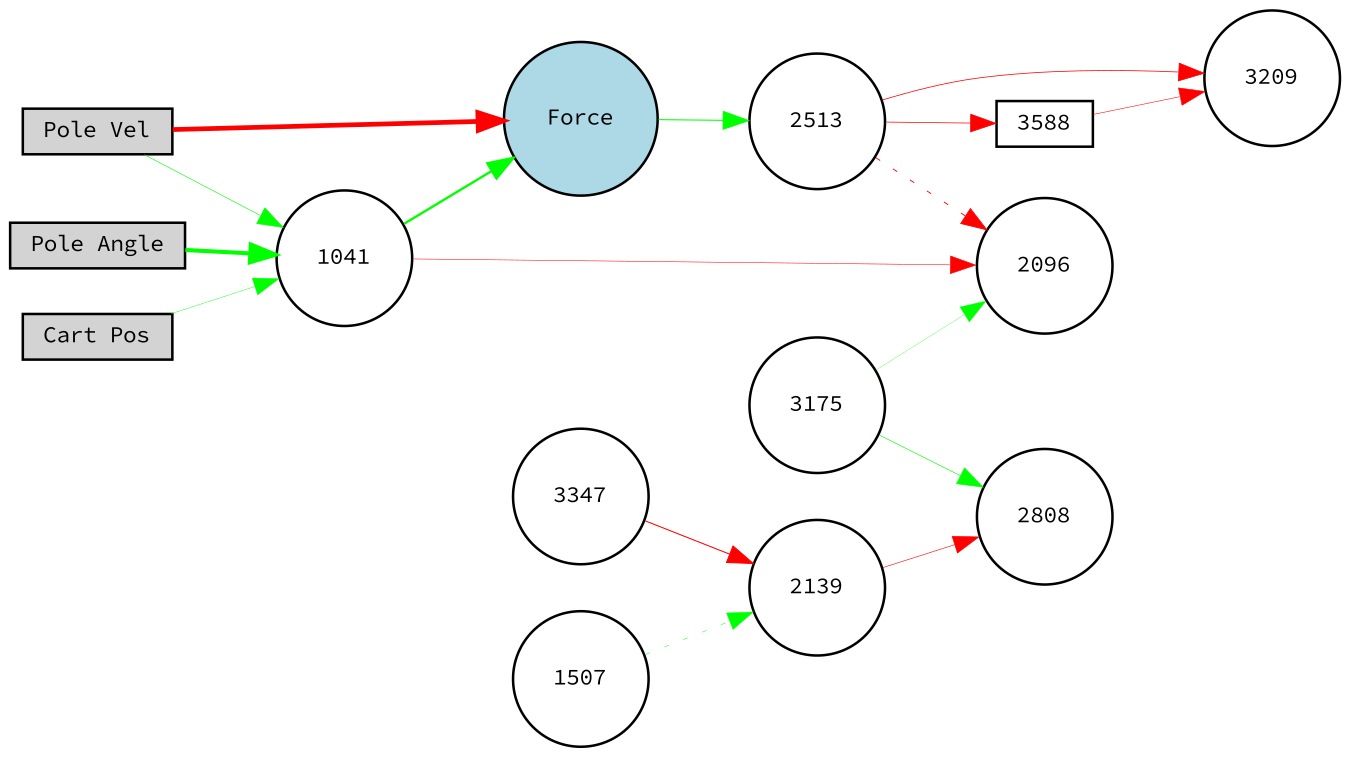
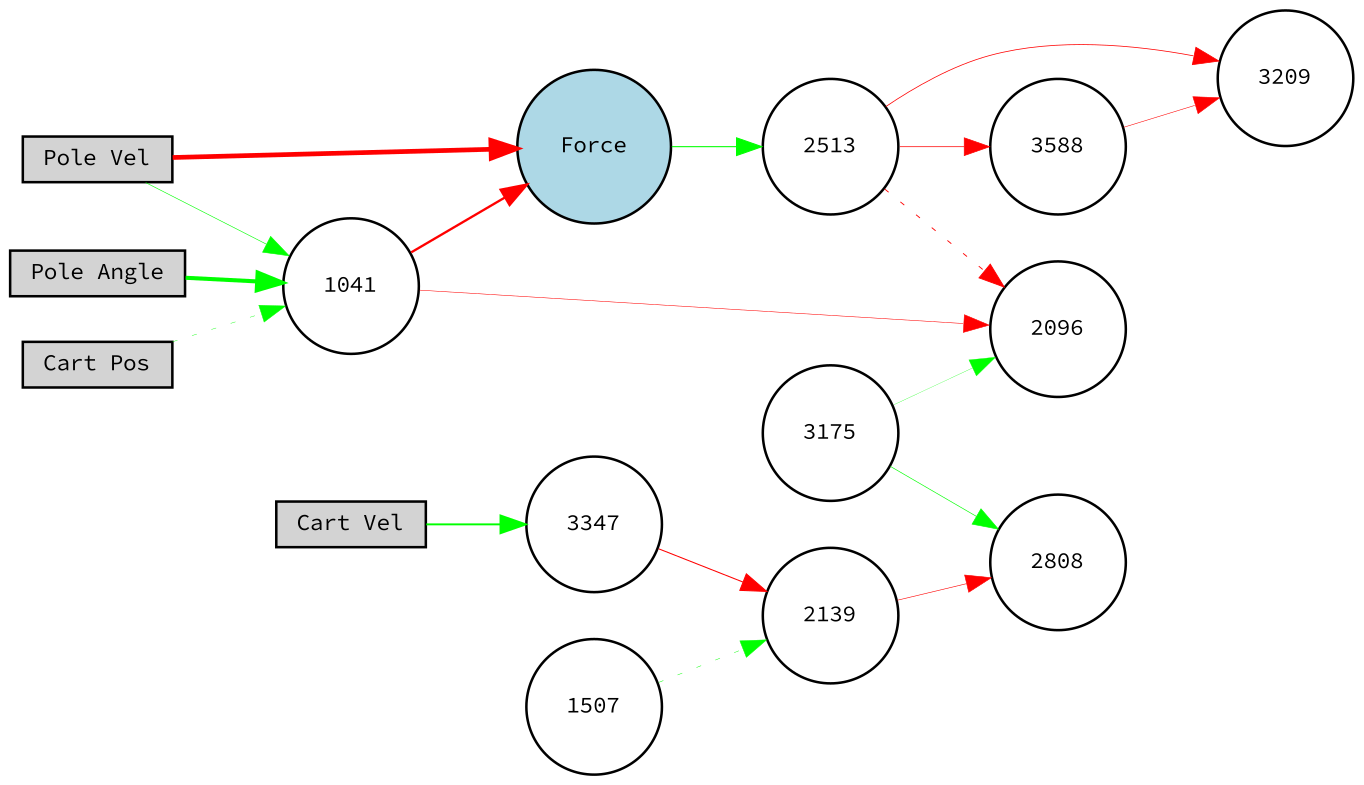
(1045, 124) -> (1058, 147)
(448, 197) -> (458, 225)
(213, 300) -> (217, 328)
none -> (351, 524)
